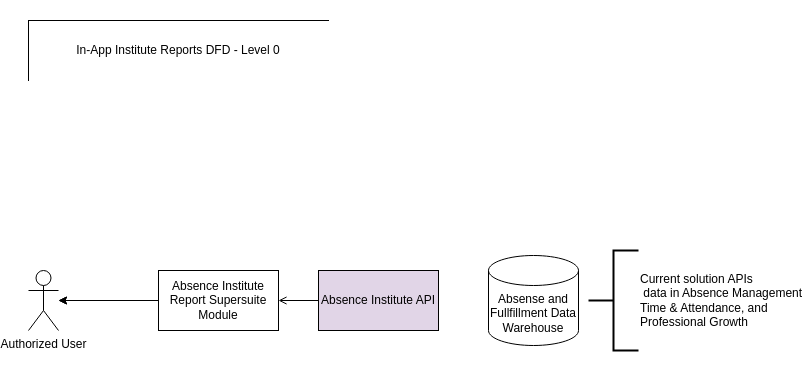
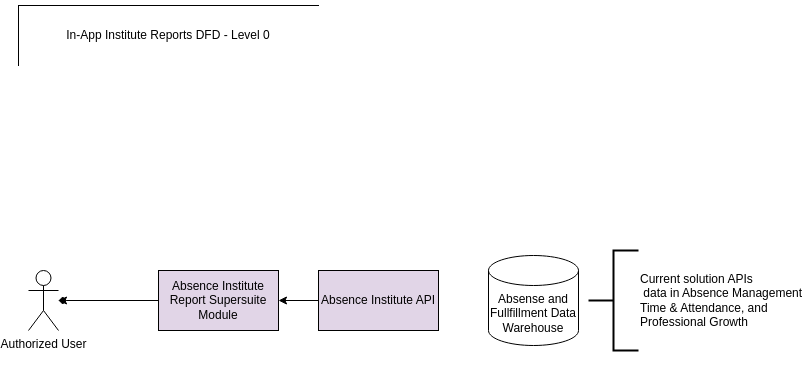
(179, 51) -> (169, 36)
(67, 301) -> (67, 301)
(219, 301) -> (219, 301)
(284, 301) -> (286, 301)
